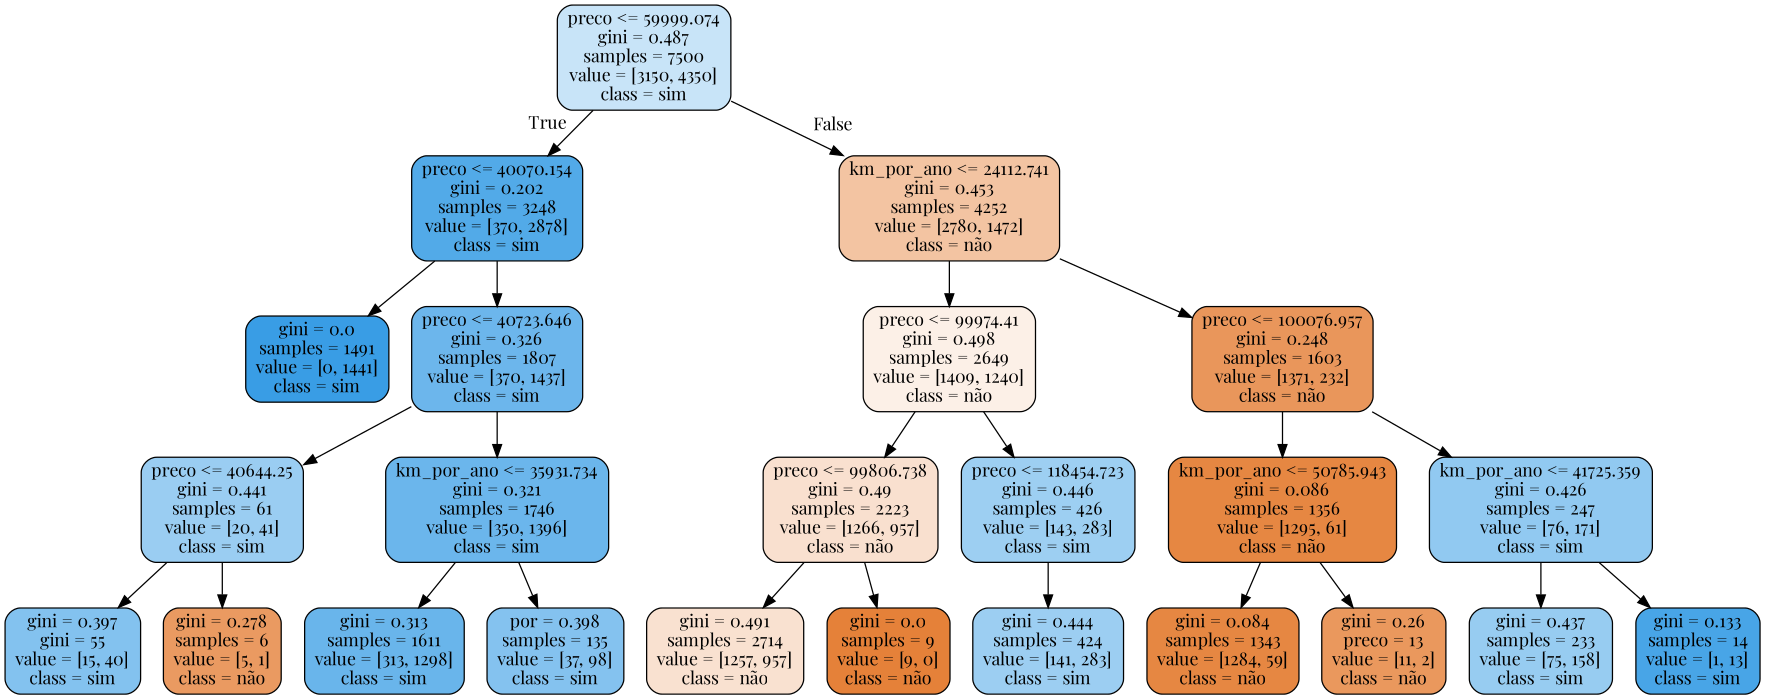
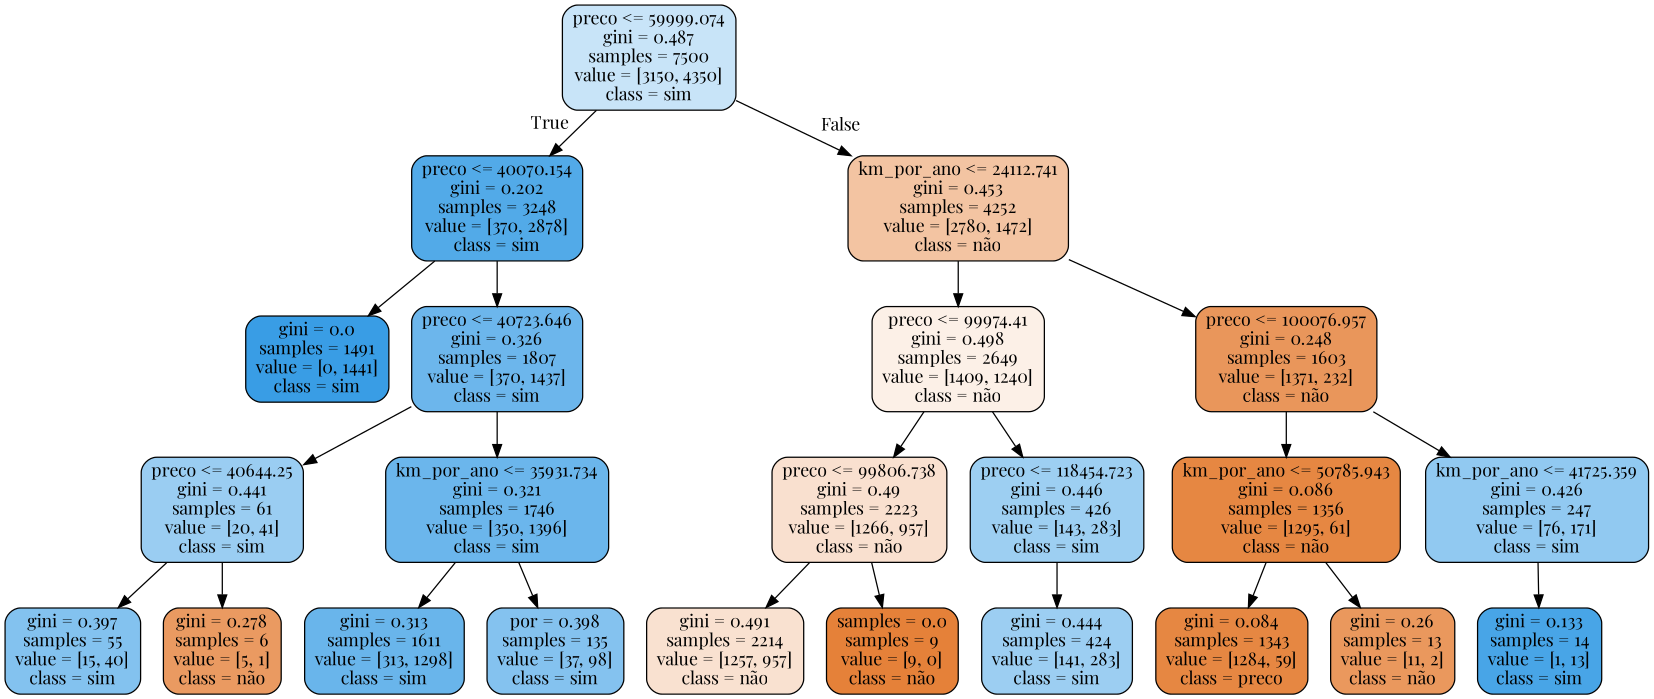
(73, 651) -> (73, 651)
(725, 651) -> (725, 651)
(889, 651) -> (892, 651)
(1223, 651) -> (1232, 651)
(1384, 651) -> (1393, 651)
(1541, 651) -> none
